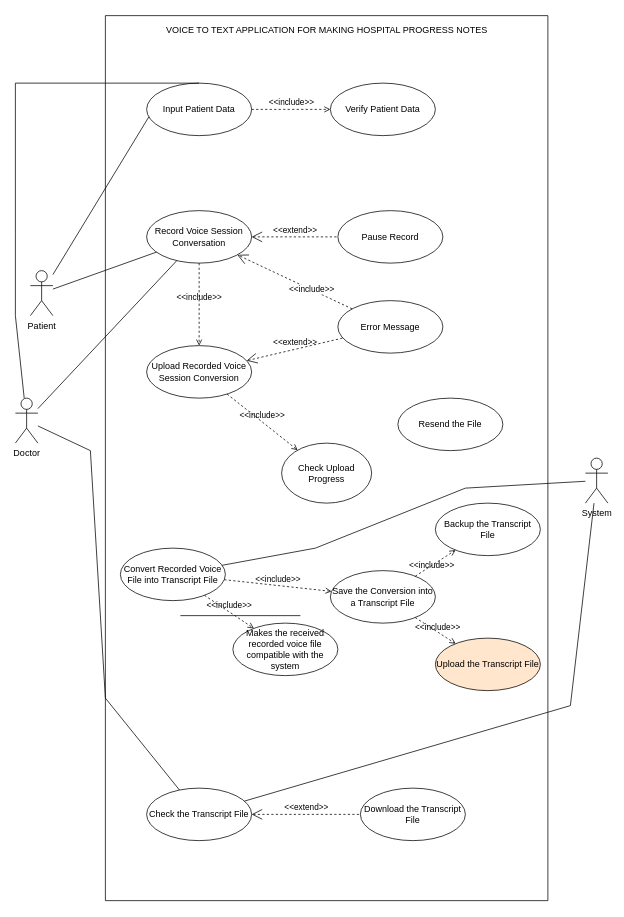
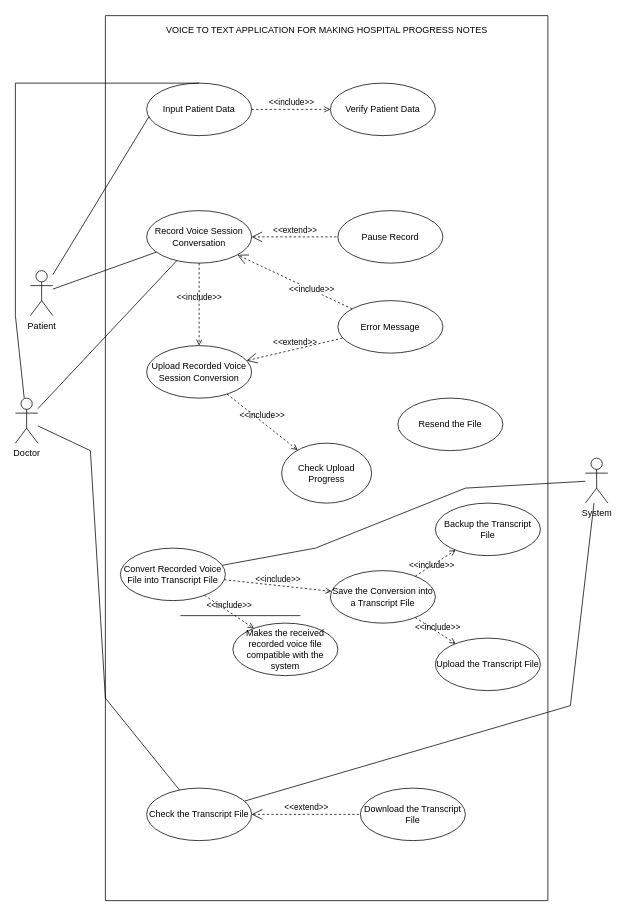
(488, 664) -> (488, 664)
